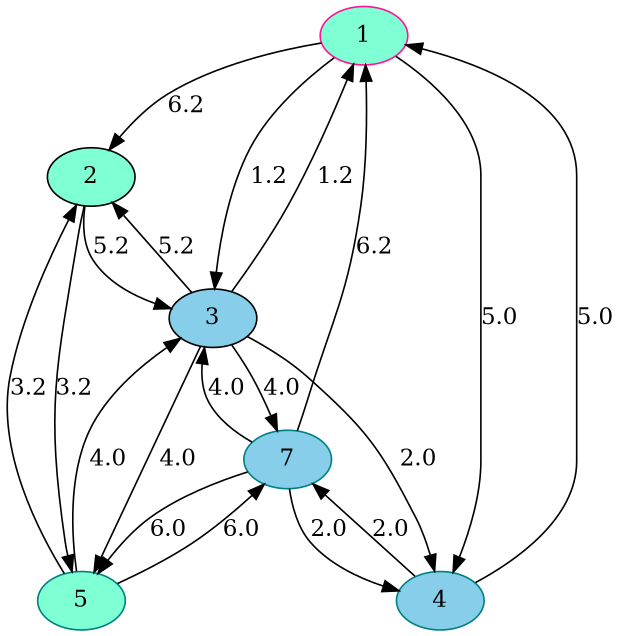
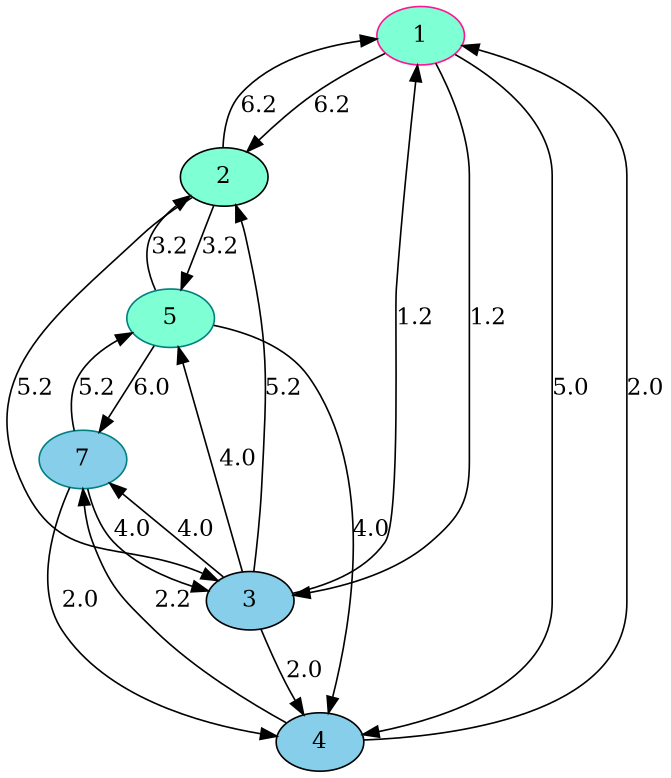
(351, 260) -> (270, 70)
(595, 318) -> (646, 389)
(84, 444) -> (347, 479)
(168, 530) -> (97, 389)
(391, 530) -> (173, 601)
(440, 601) -> (320, 742)
